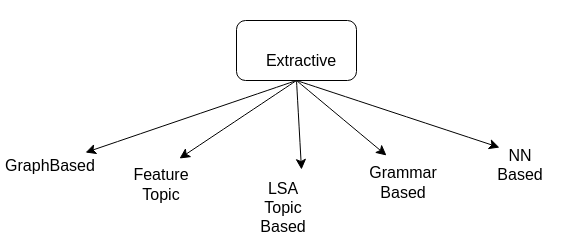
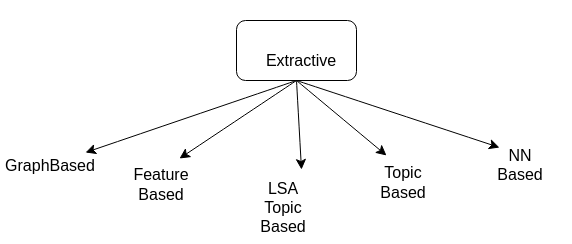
(404, 183) -> (404, 183)
(162, 185) -> (162, 185)
